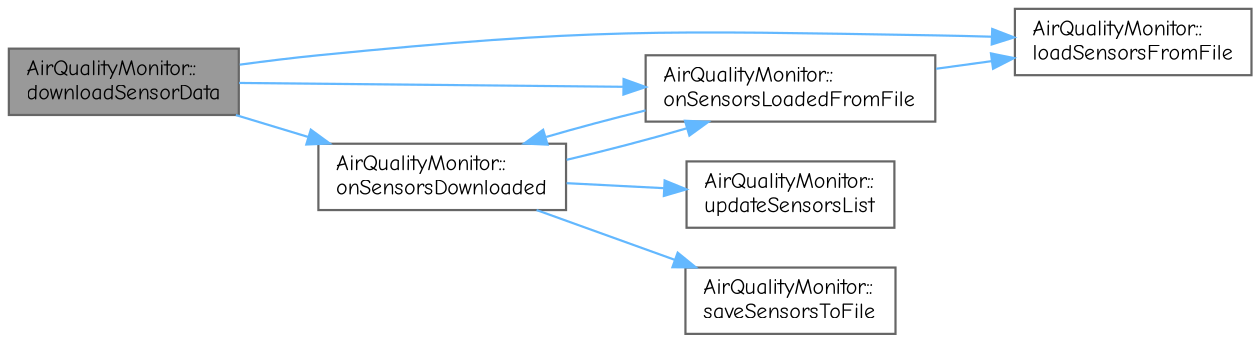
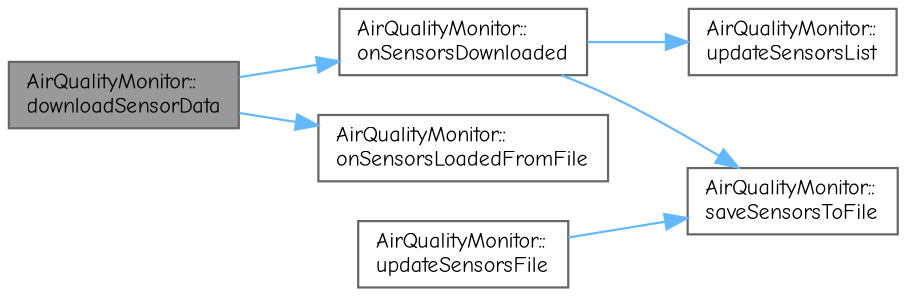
(1133, 42) -> none
(596, 123) -> none
(627, 145) -> none
none -> (463, 254)
